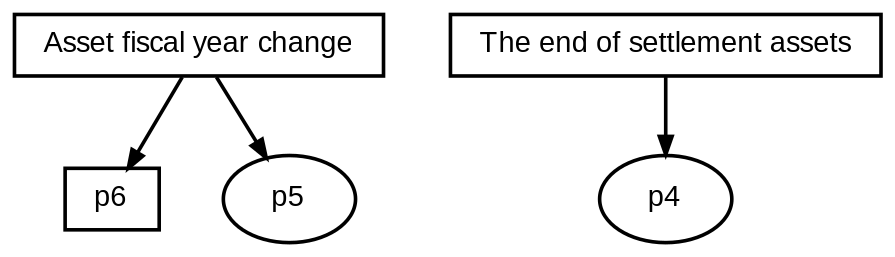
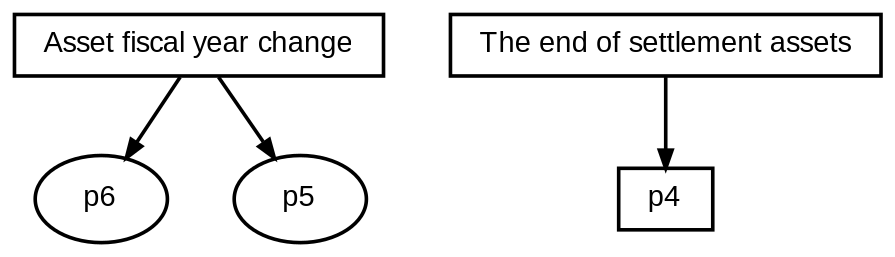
(112, 199) -> (101, 199)
(666, 199) -> (666, 199)
